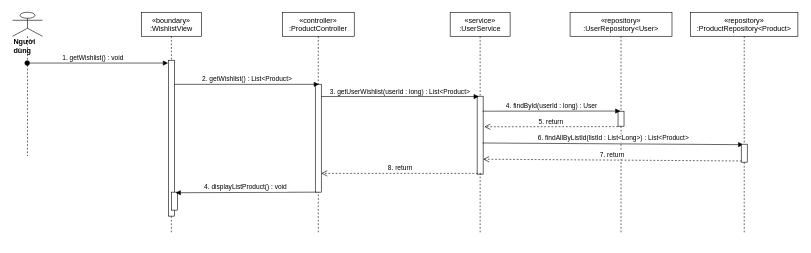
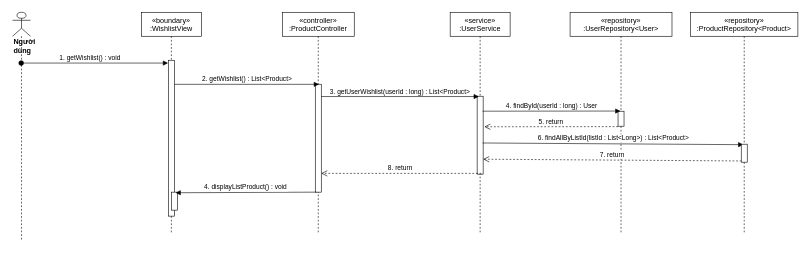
(27, 84) -> (21, 126)
